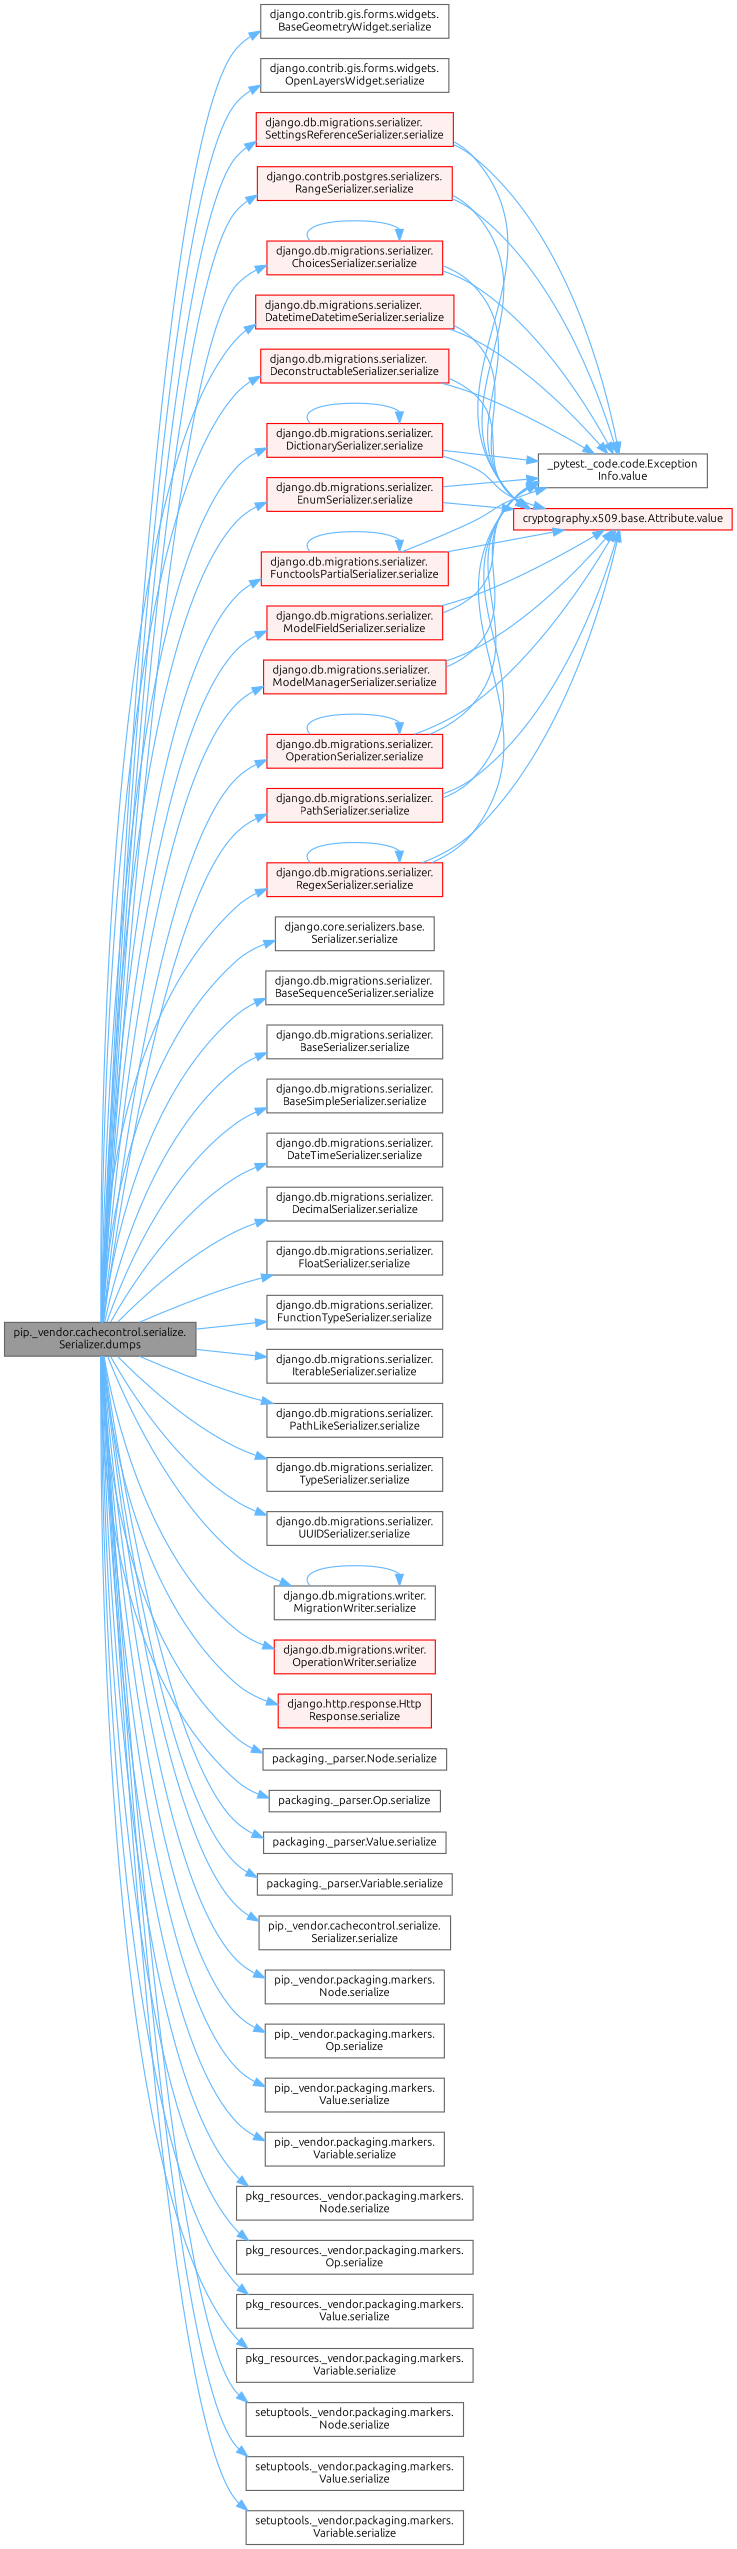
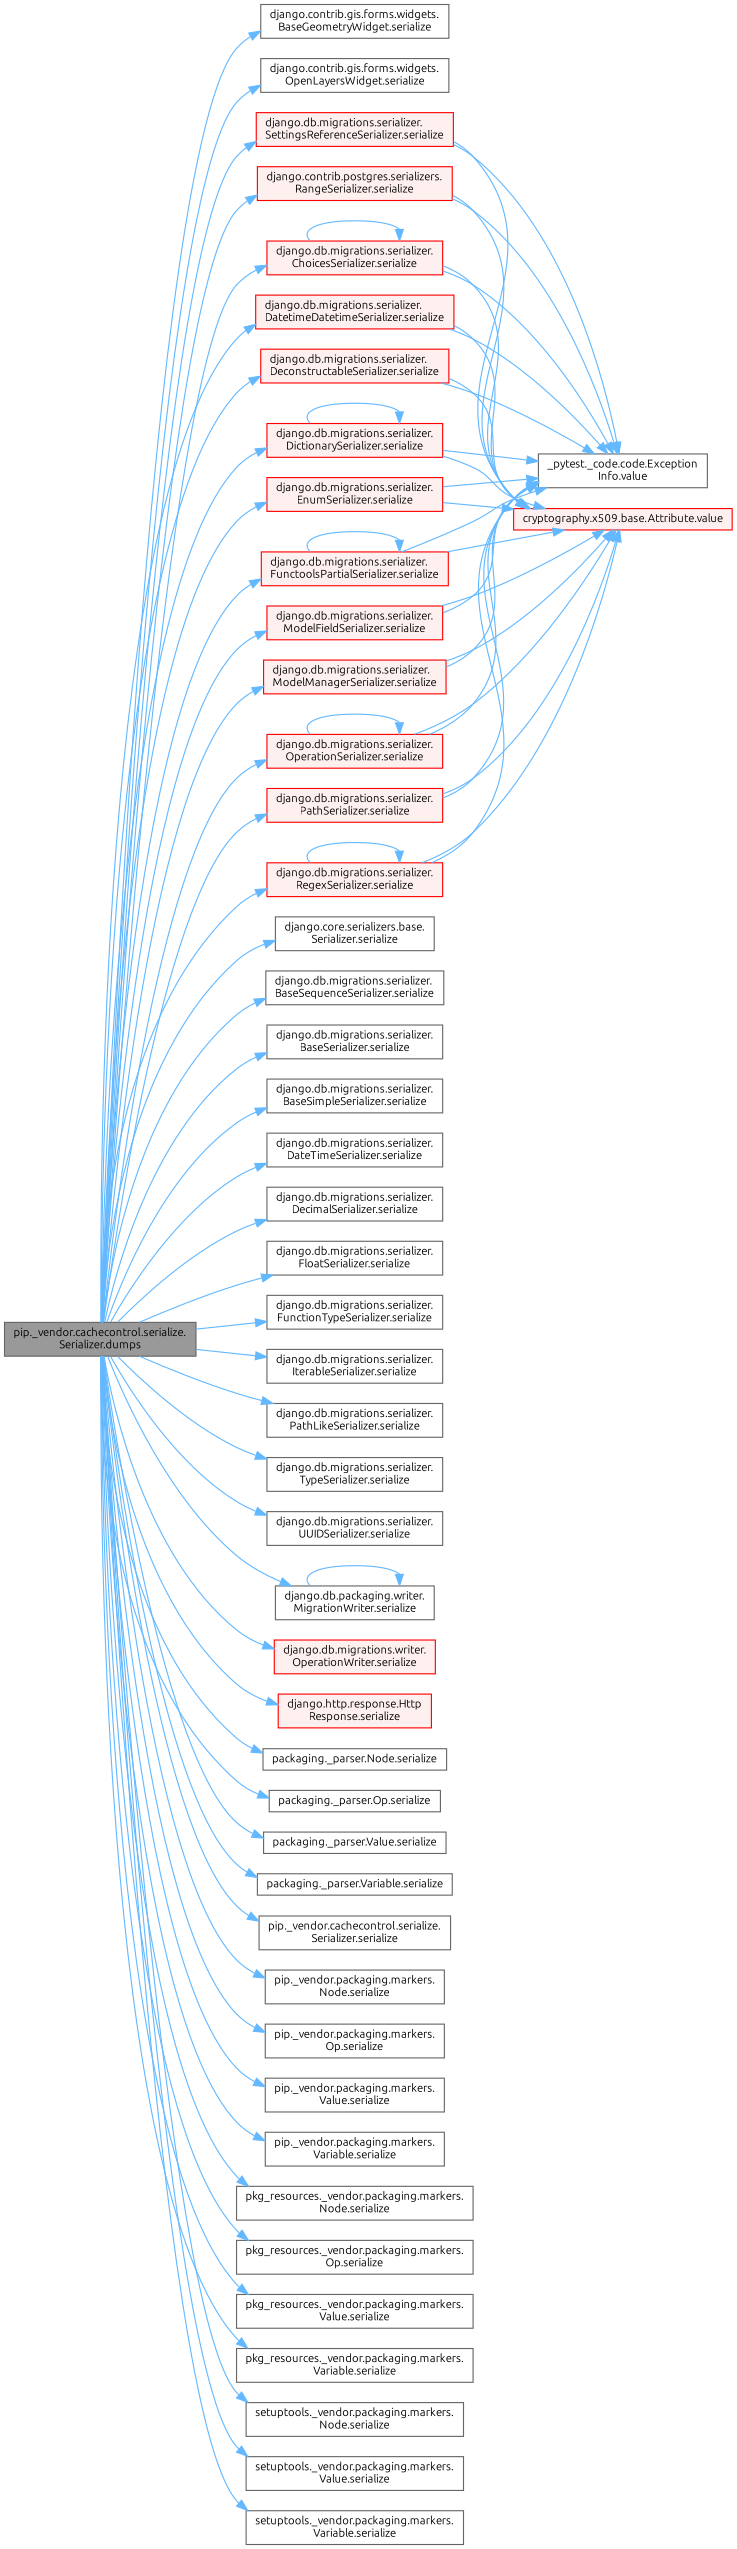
(355, 1603) -> (355, 1603)
